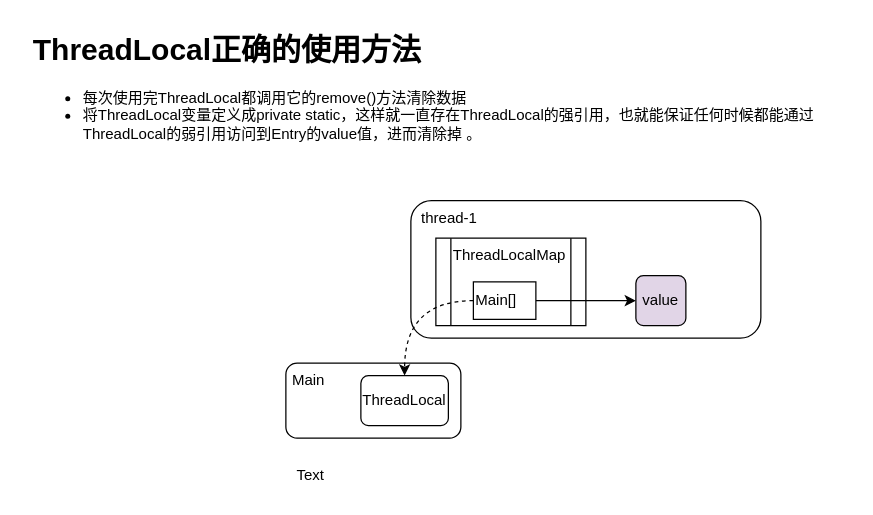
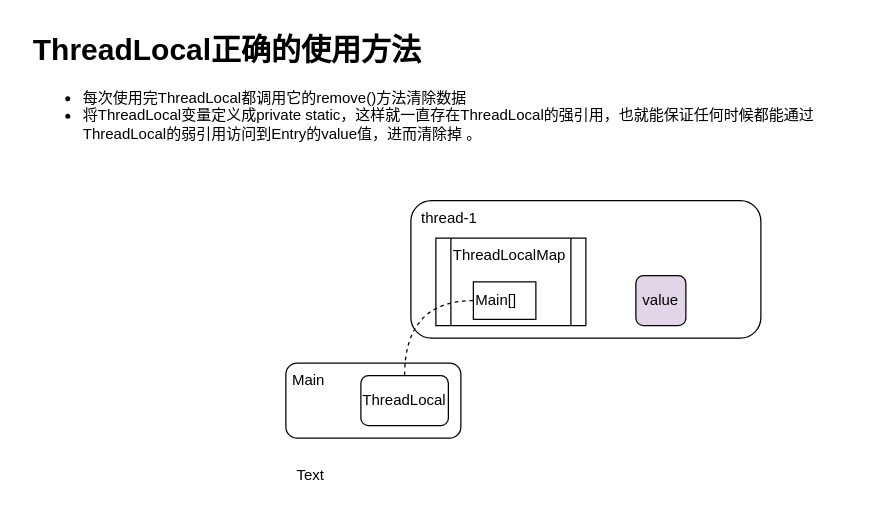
(582, 301) -> none
(414, 328) -> (413, 332)
